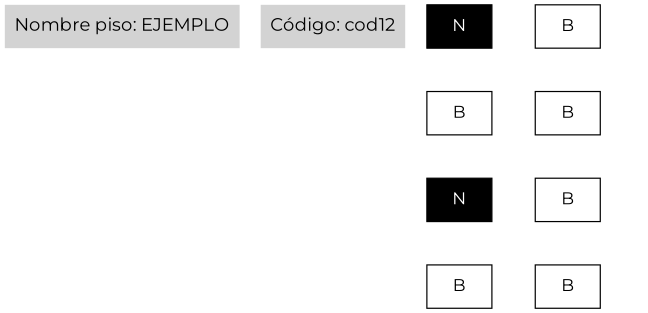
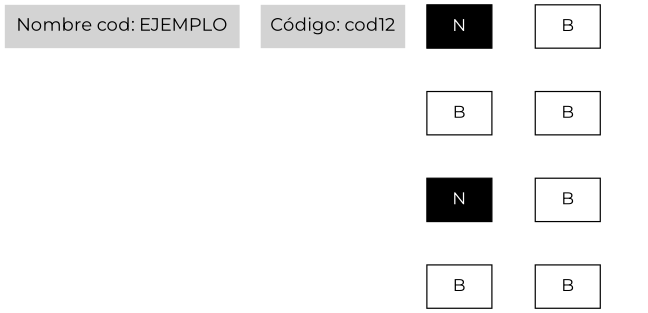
(122, 26) -> (122, 26)
